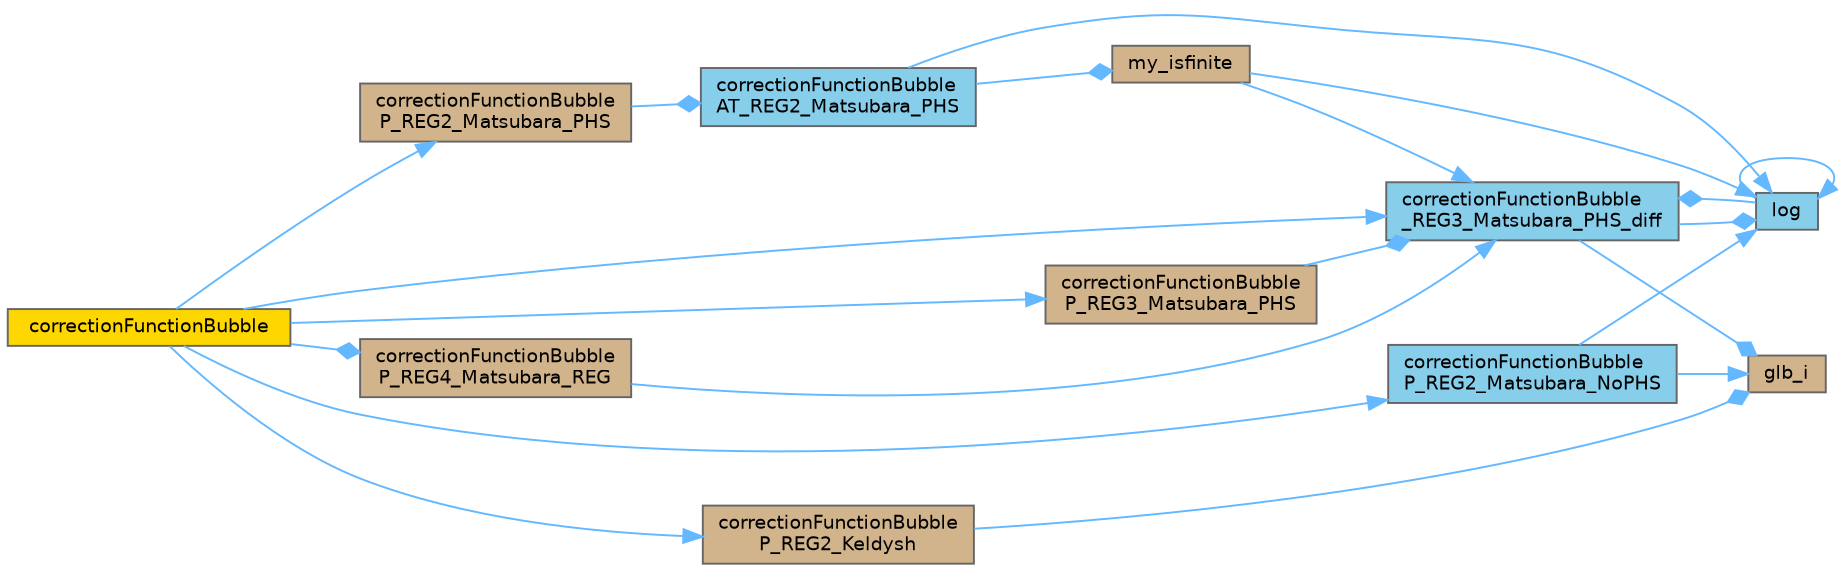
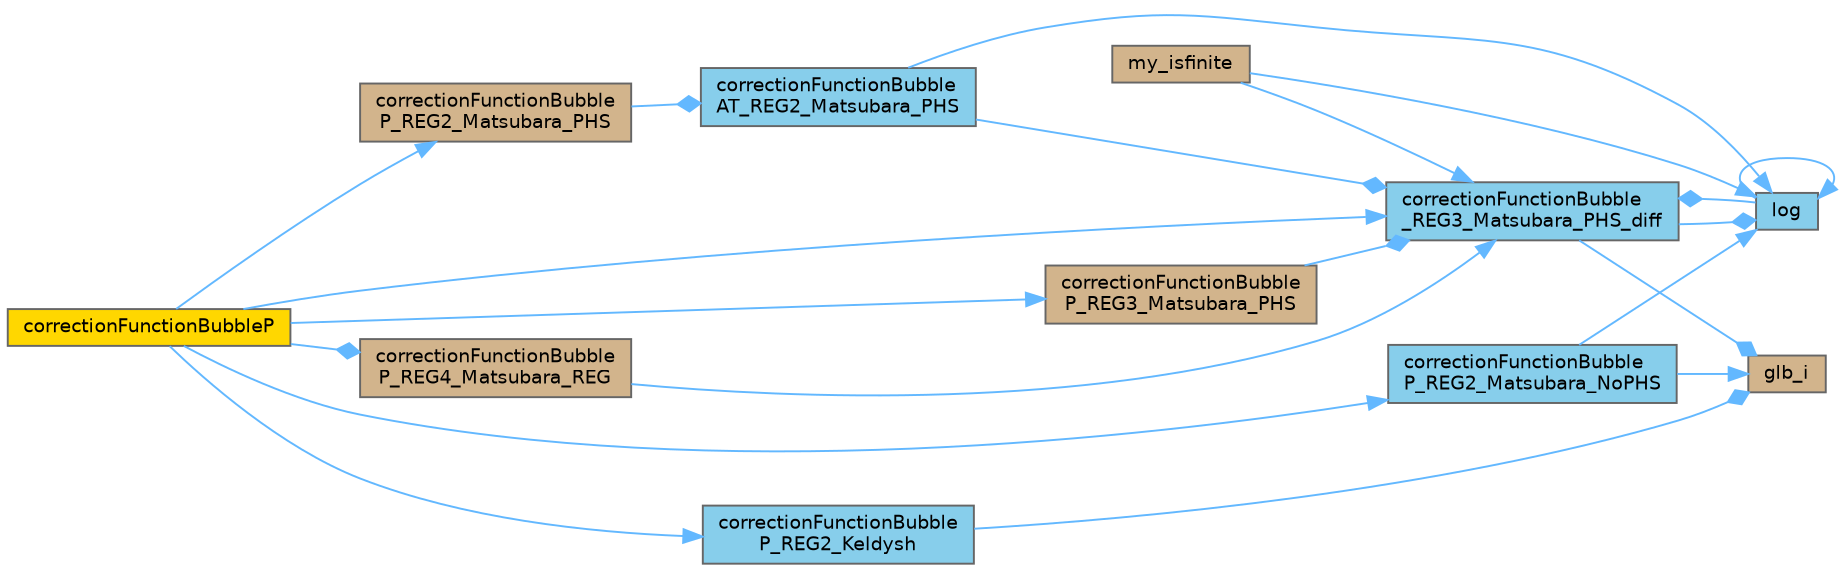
(1032, 78) -> (1169, 152)
(149, 327) -> (149, 327)
(838, 535) -> (838, 535)
